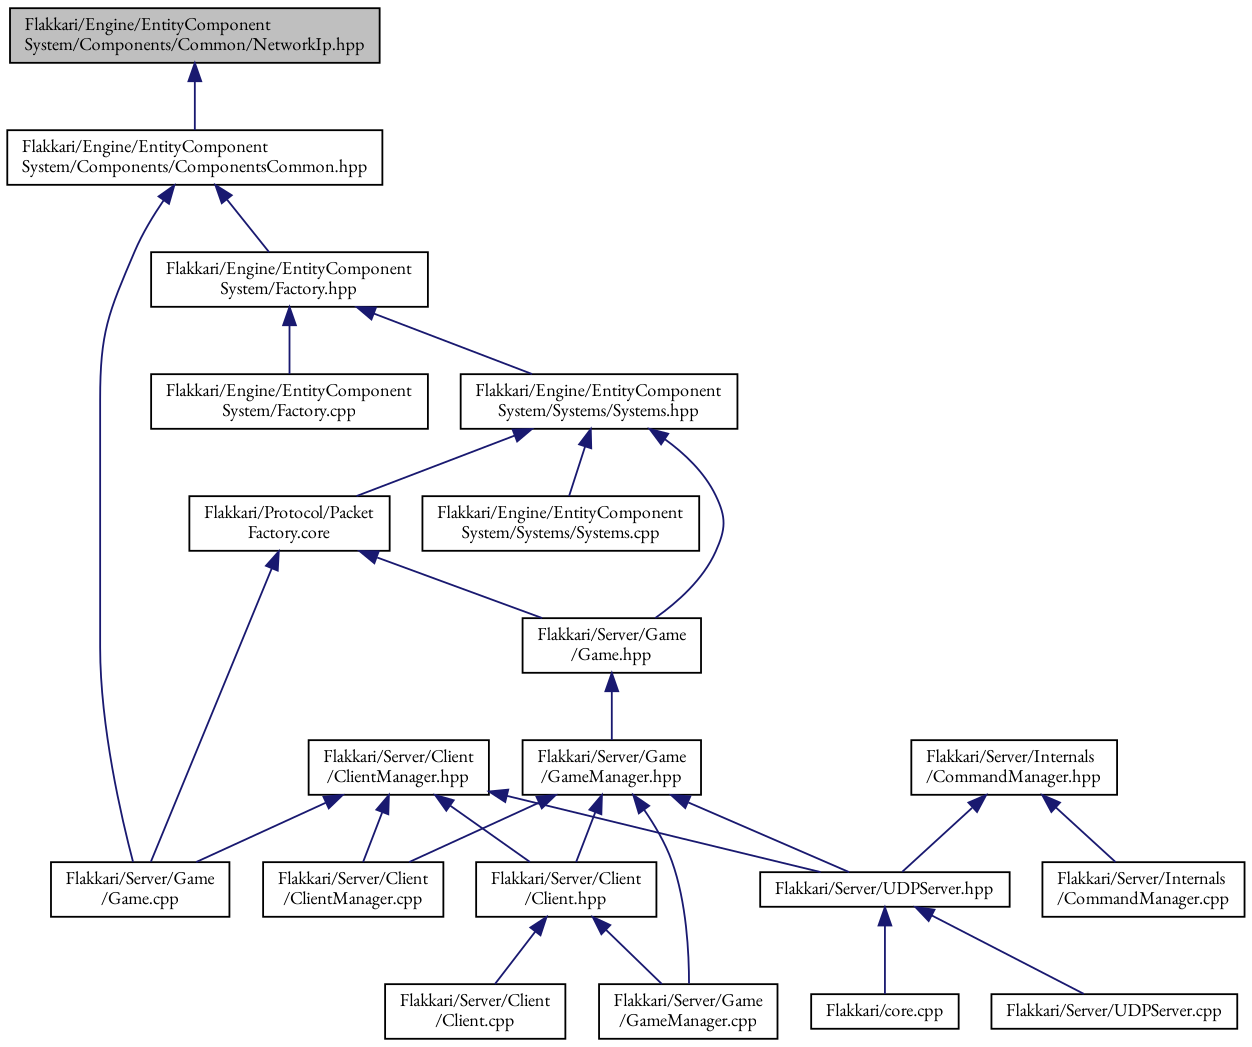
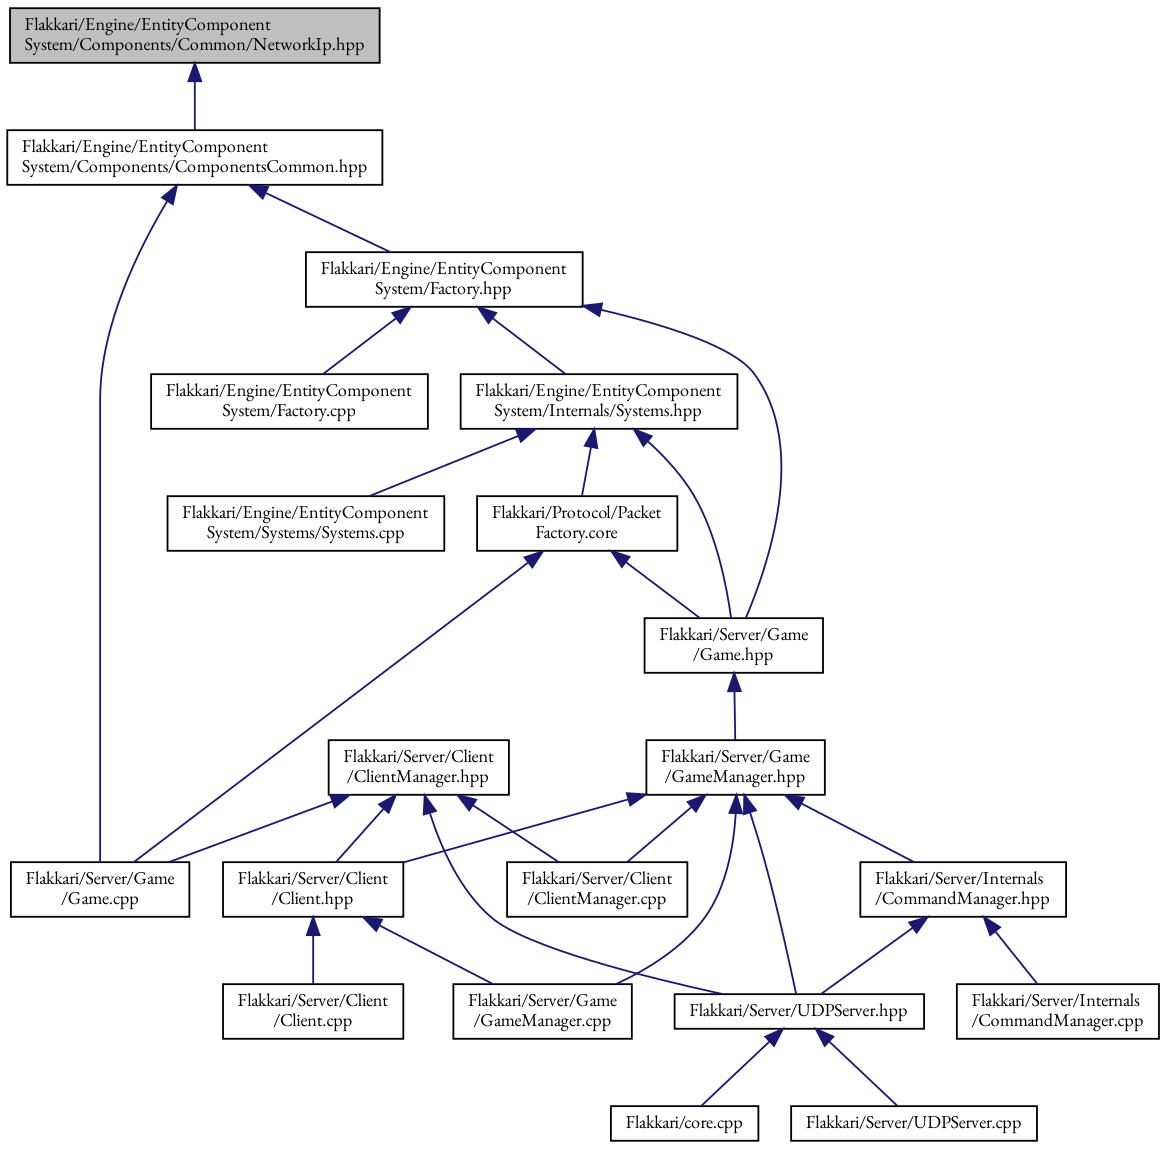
(599, 401) -> (599, 401)
none -> (773, 412)
none -> (858, 833)
